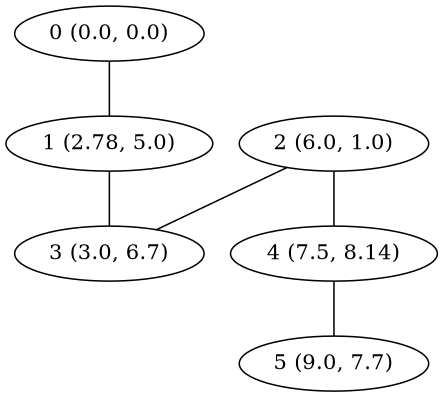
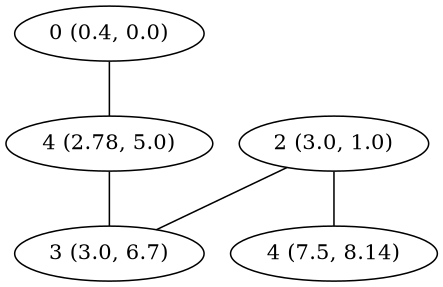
(109, 34) -> (109, 34)
(109, 144) -> (109, 144)
(334, 144) -> (334, 144)
(334, 364) -> none
